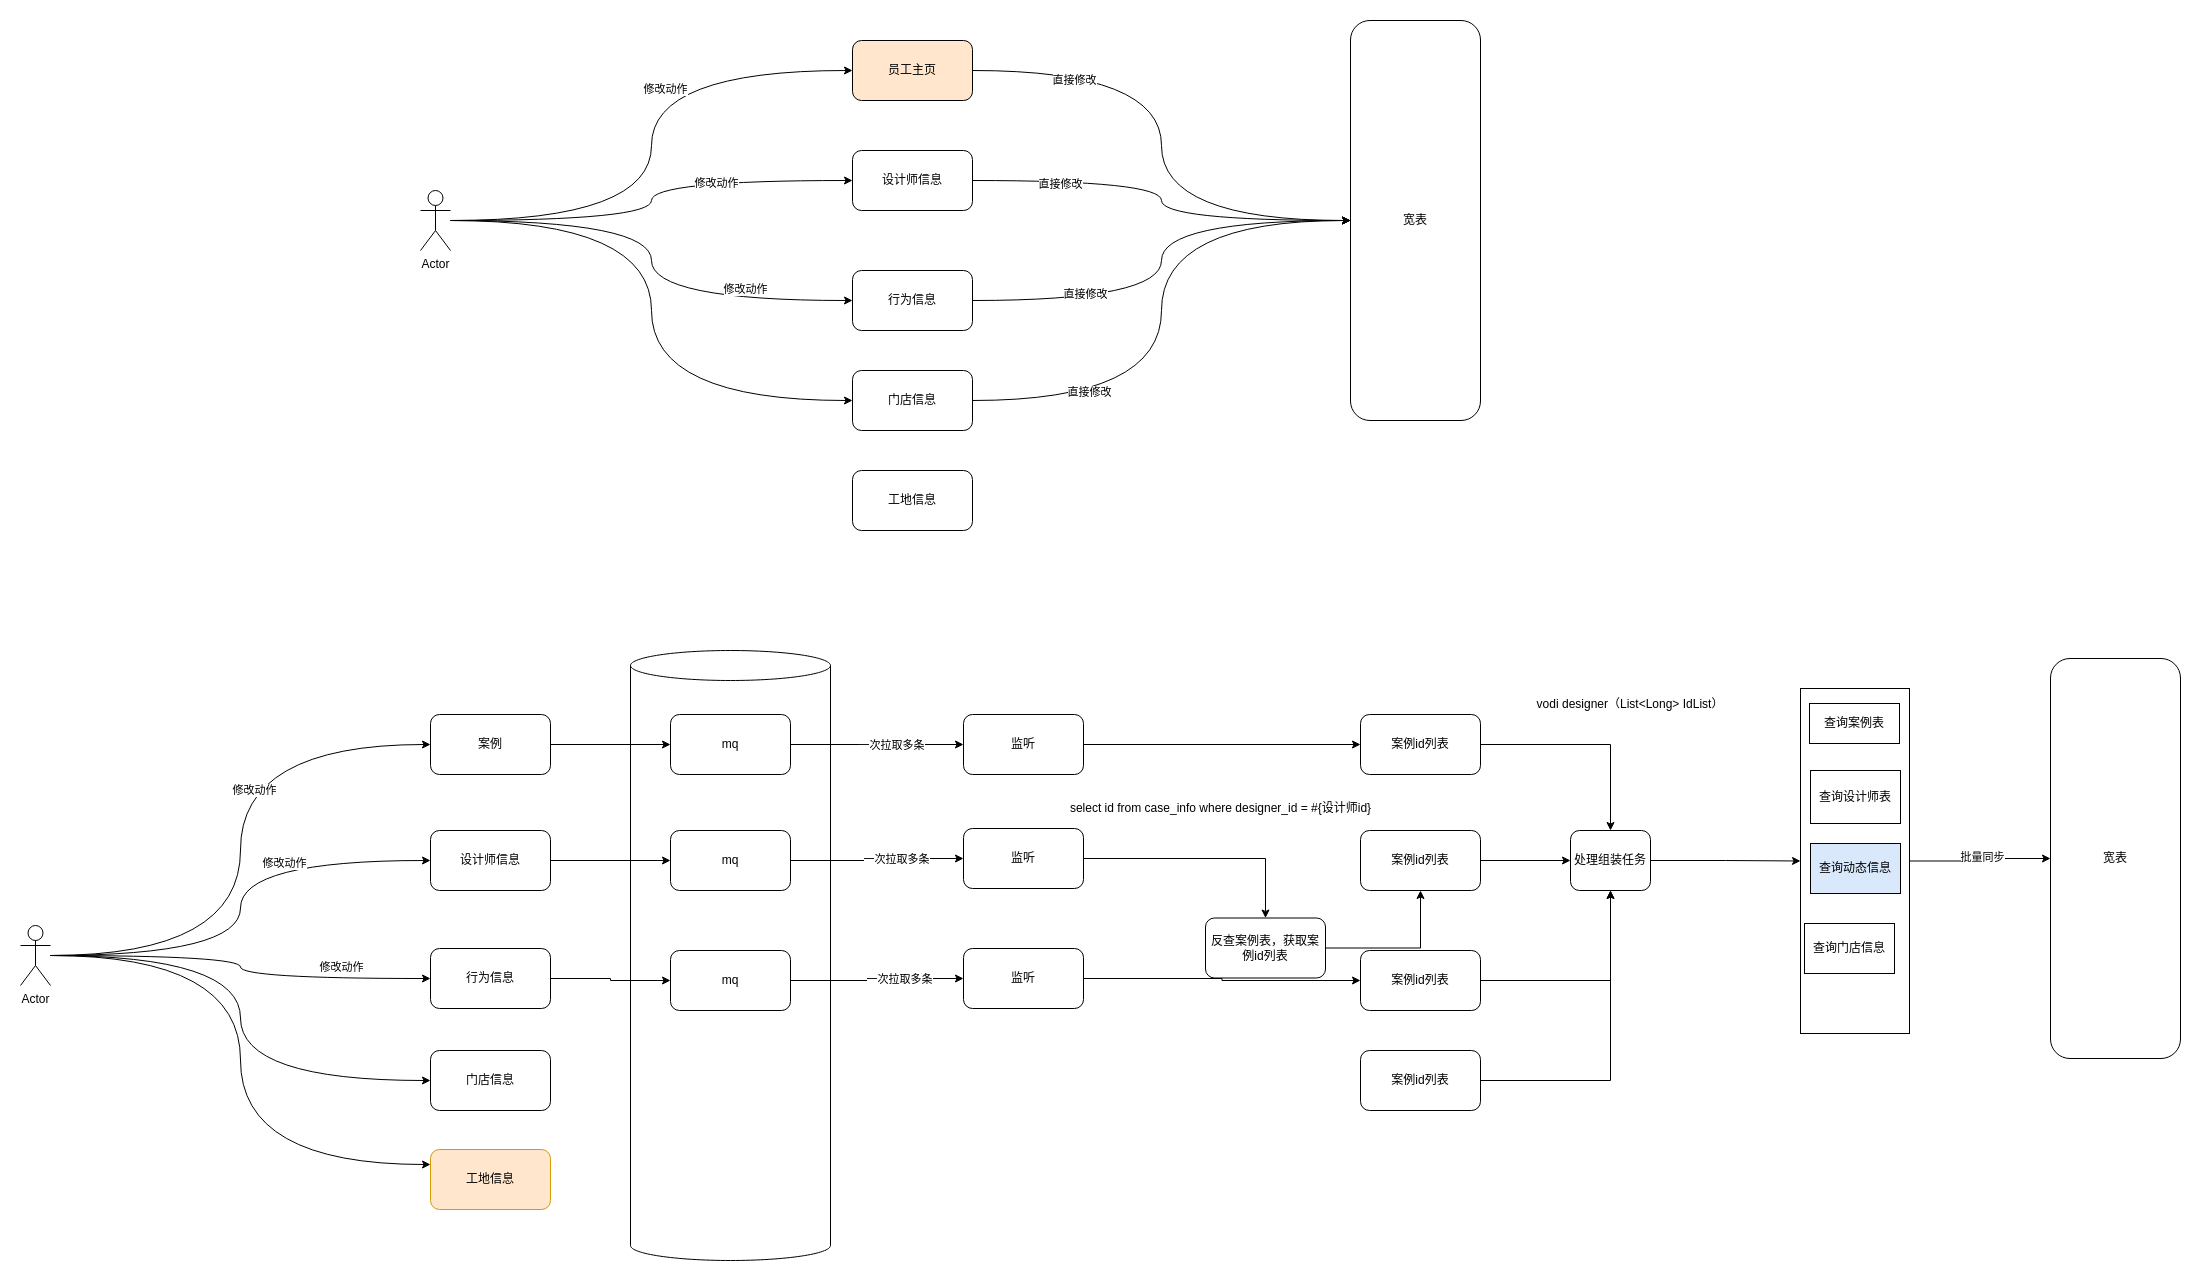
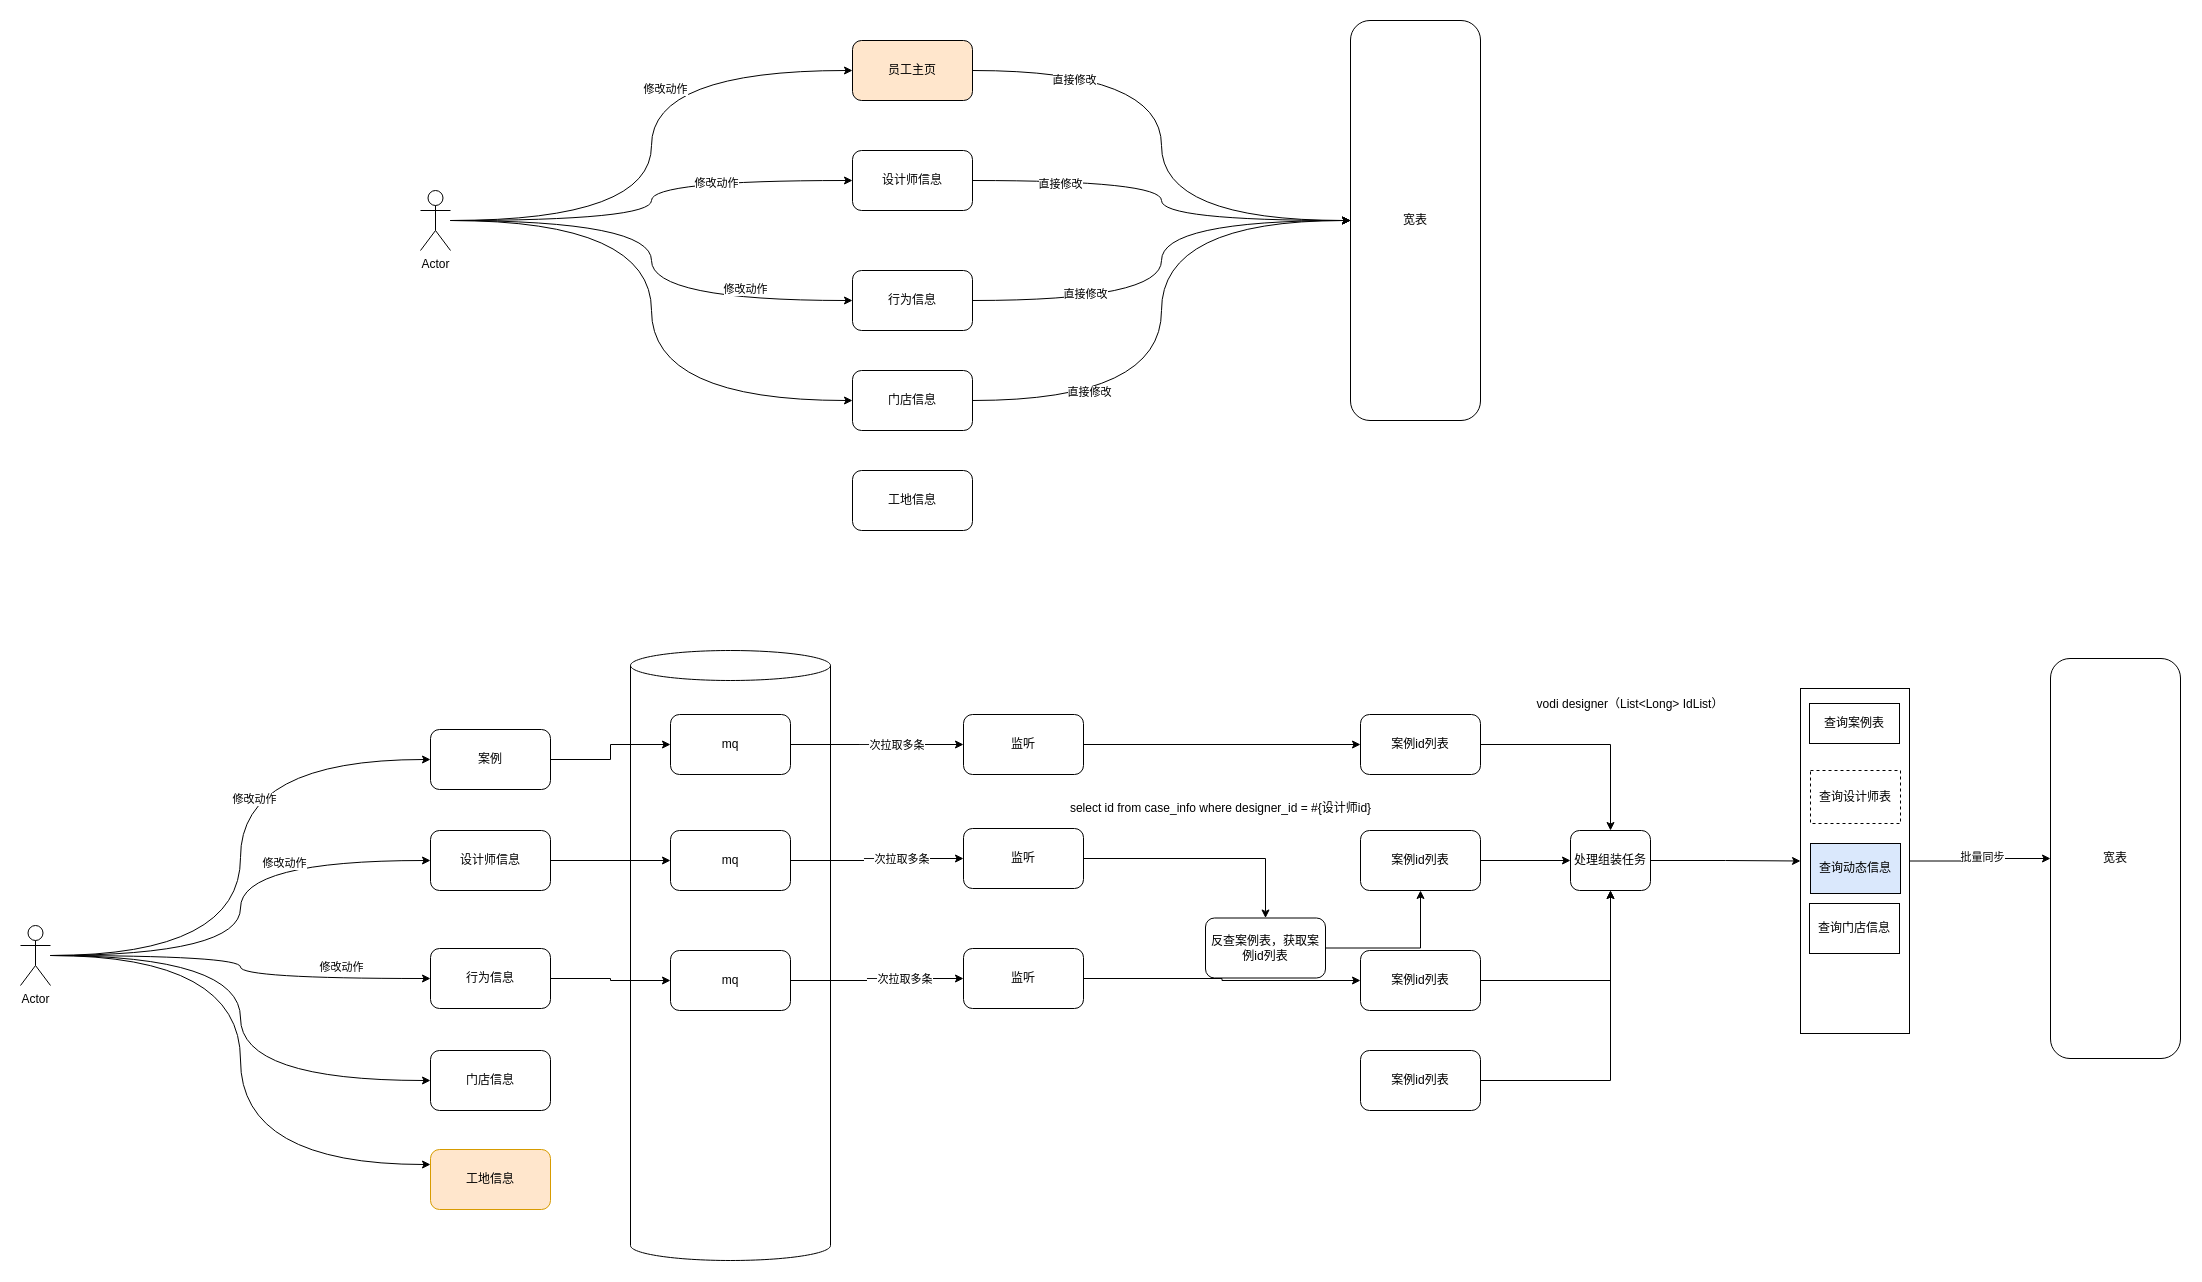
(491, 745) -> (491, 760)
(1856, 797) -> (1856, 797)
(1850, 949) -> (1855, 929)
